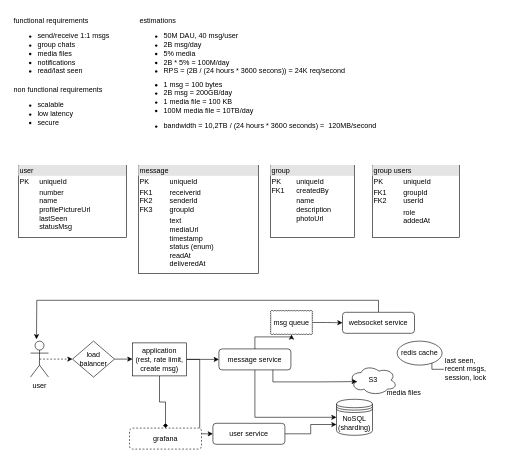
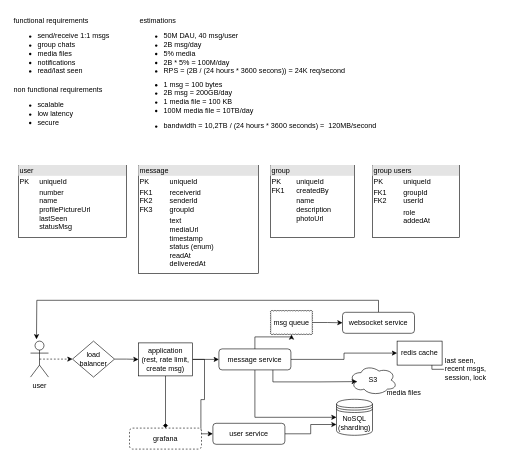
(419, 353) -> (419, 353)
(159, 359) -> (165, 359)
none -> (321, 359)
